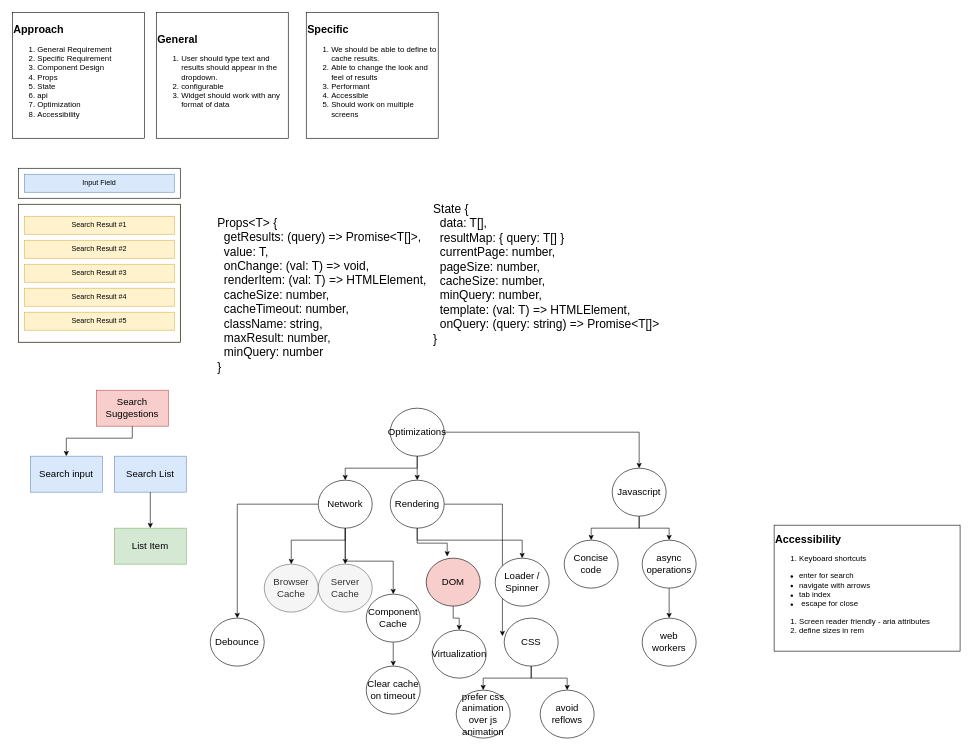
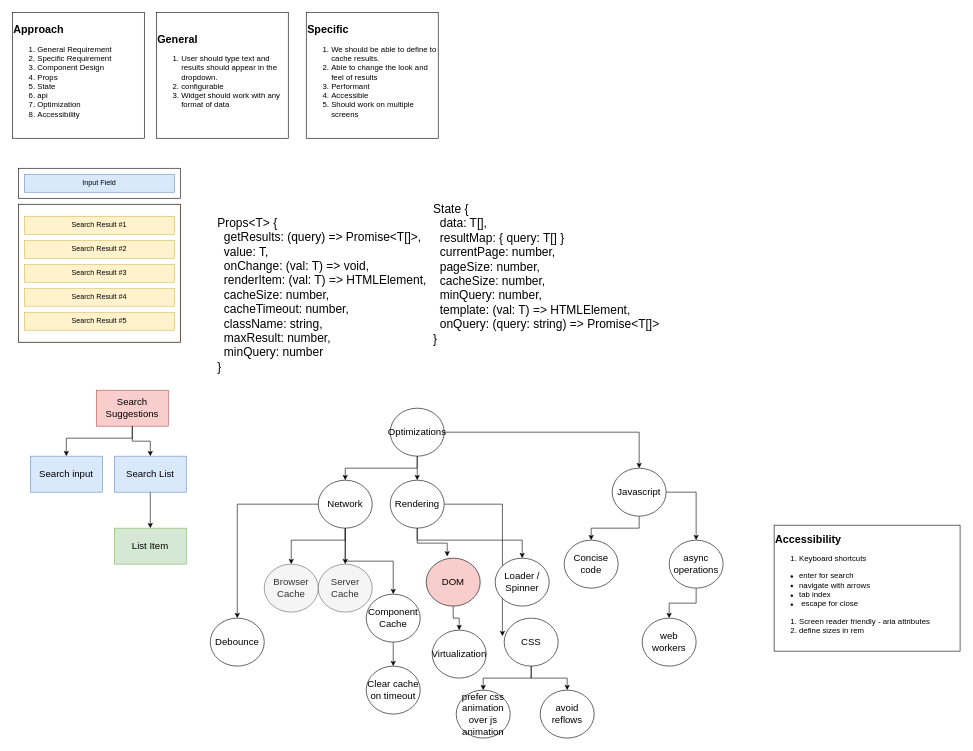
none -> (132, 441)
(669, 564) -> (696, 564)
